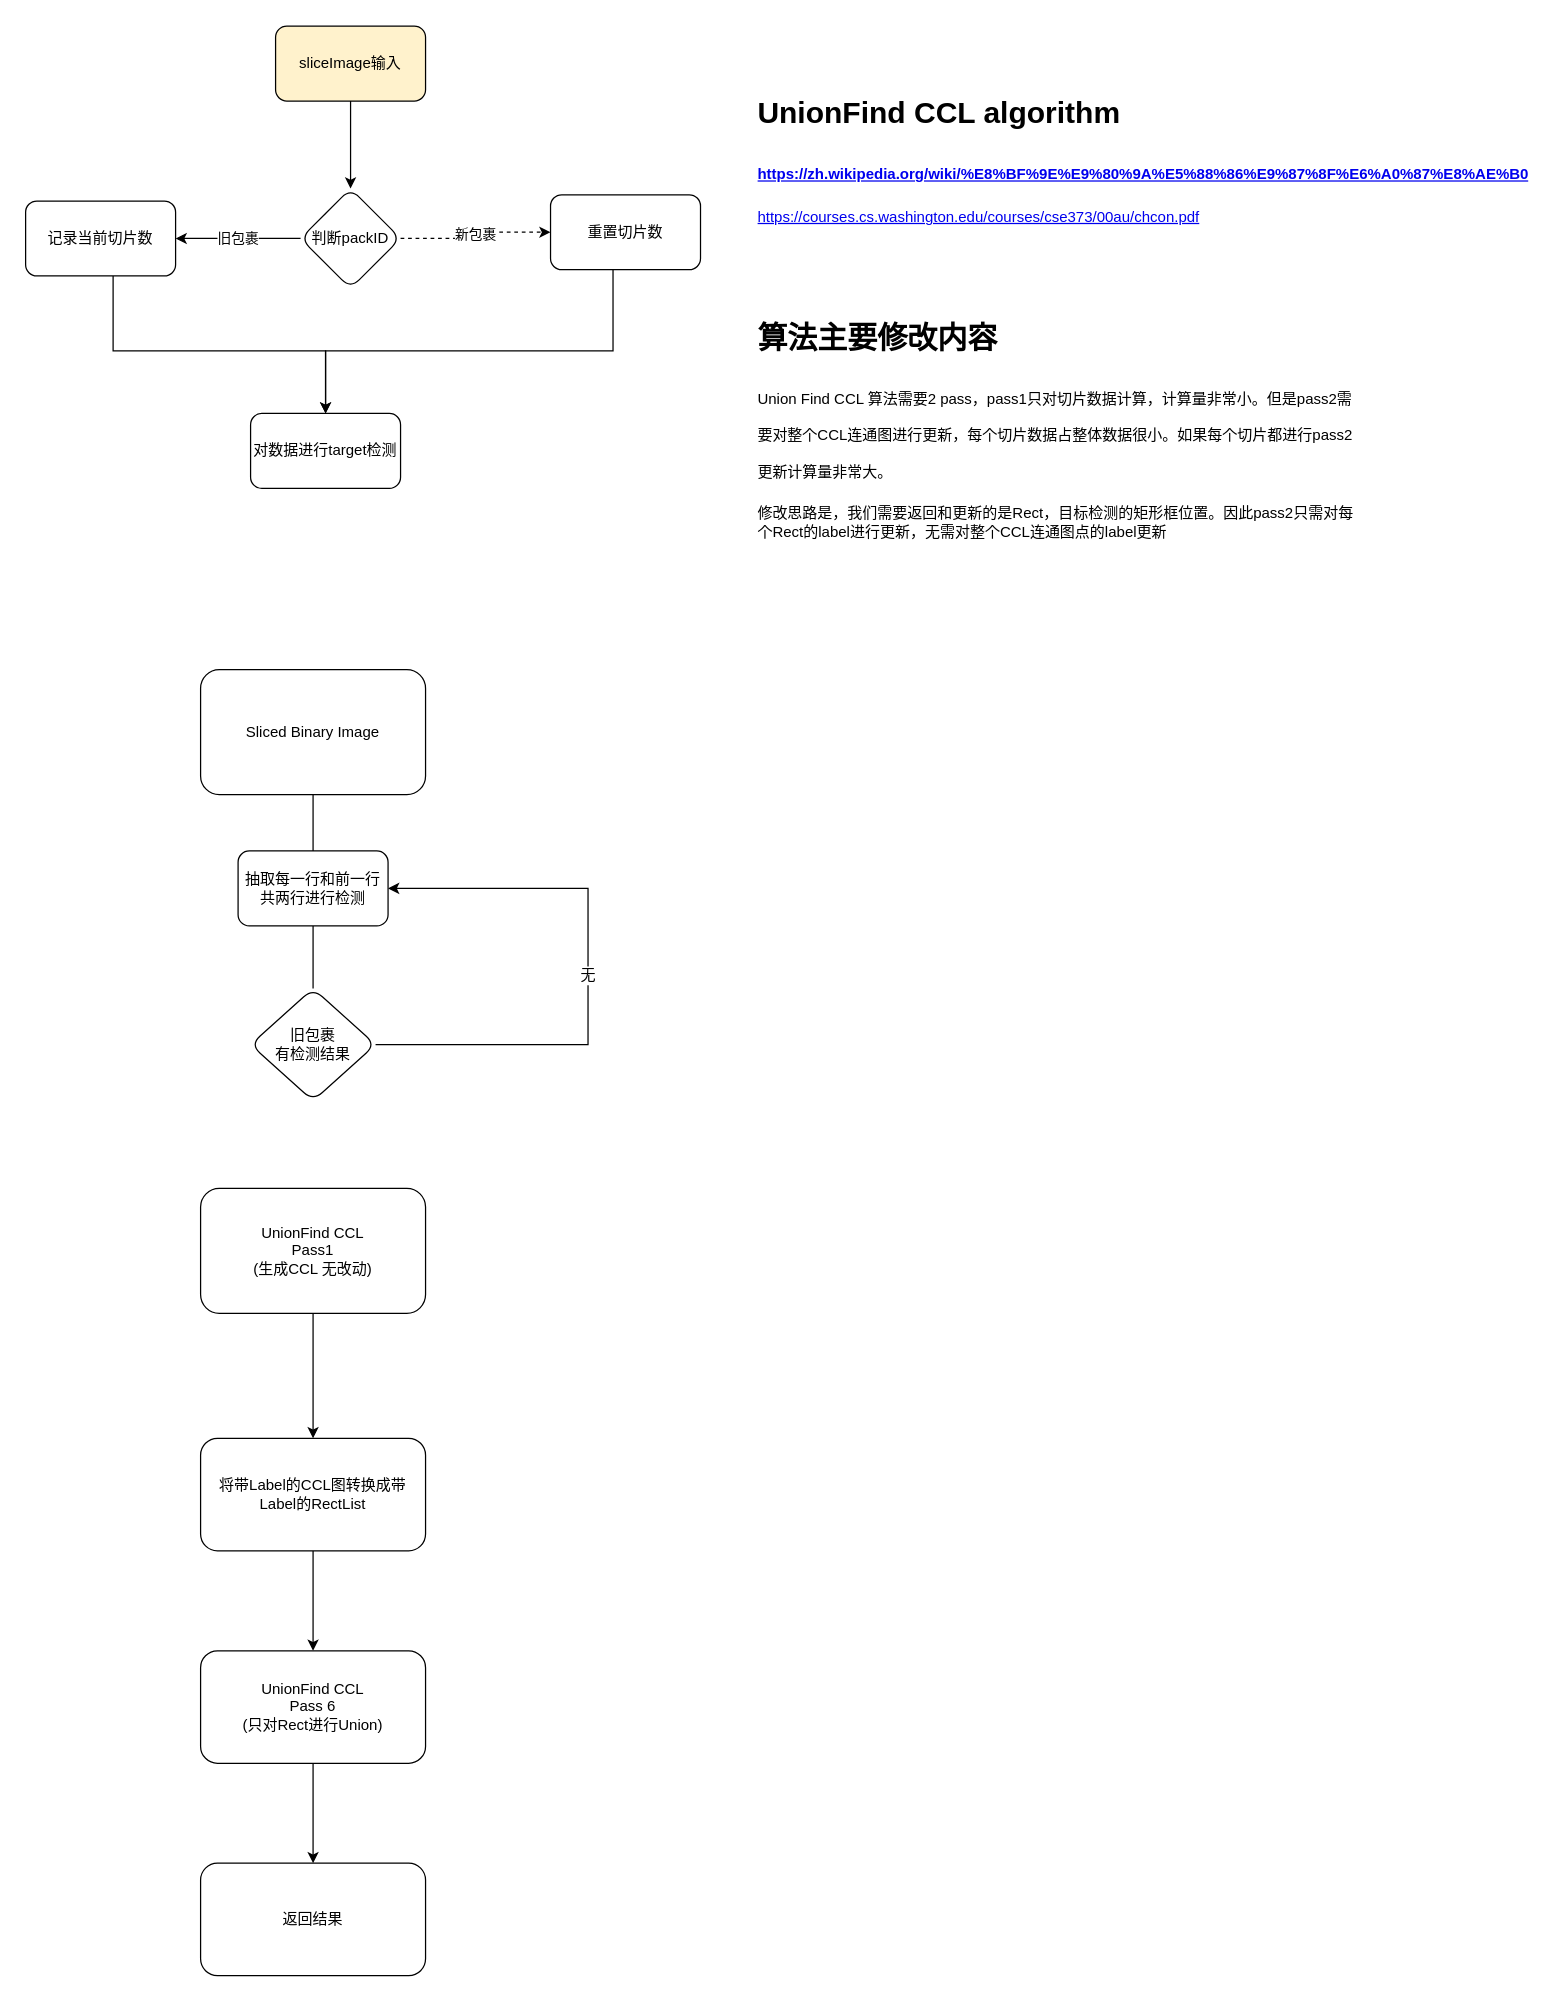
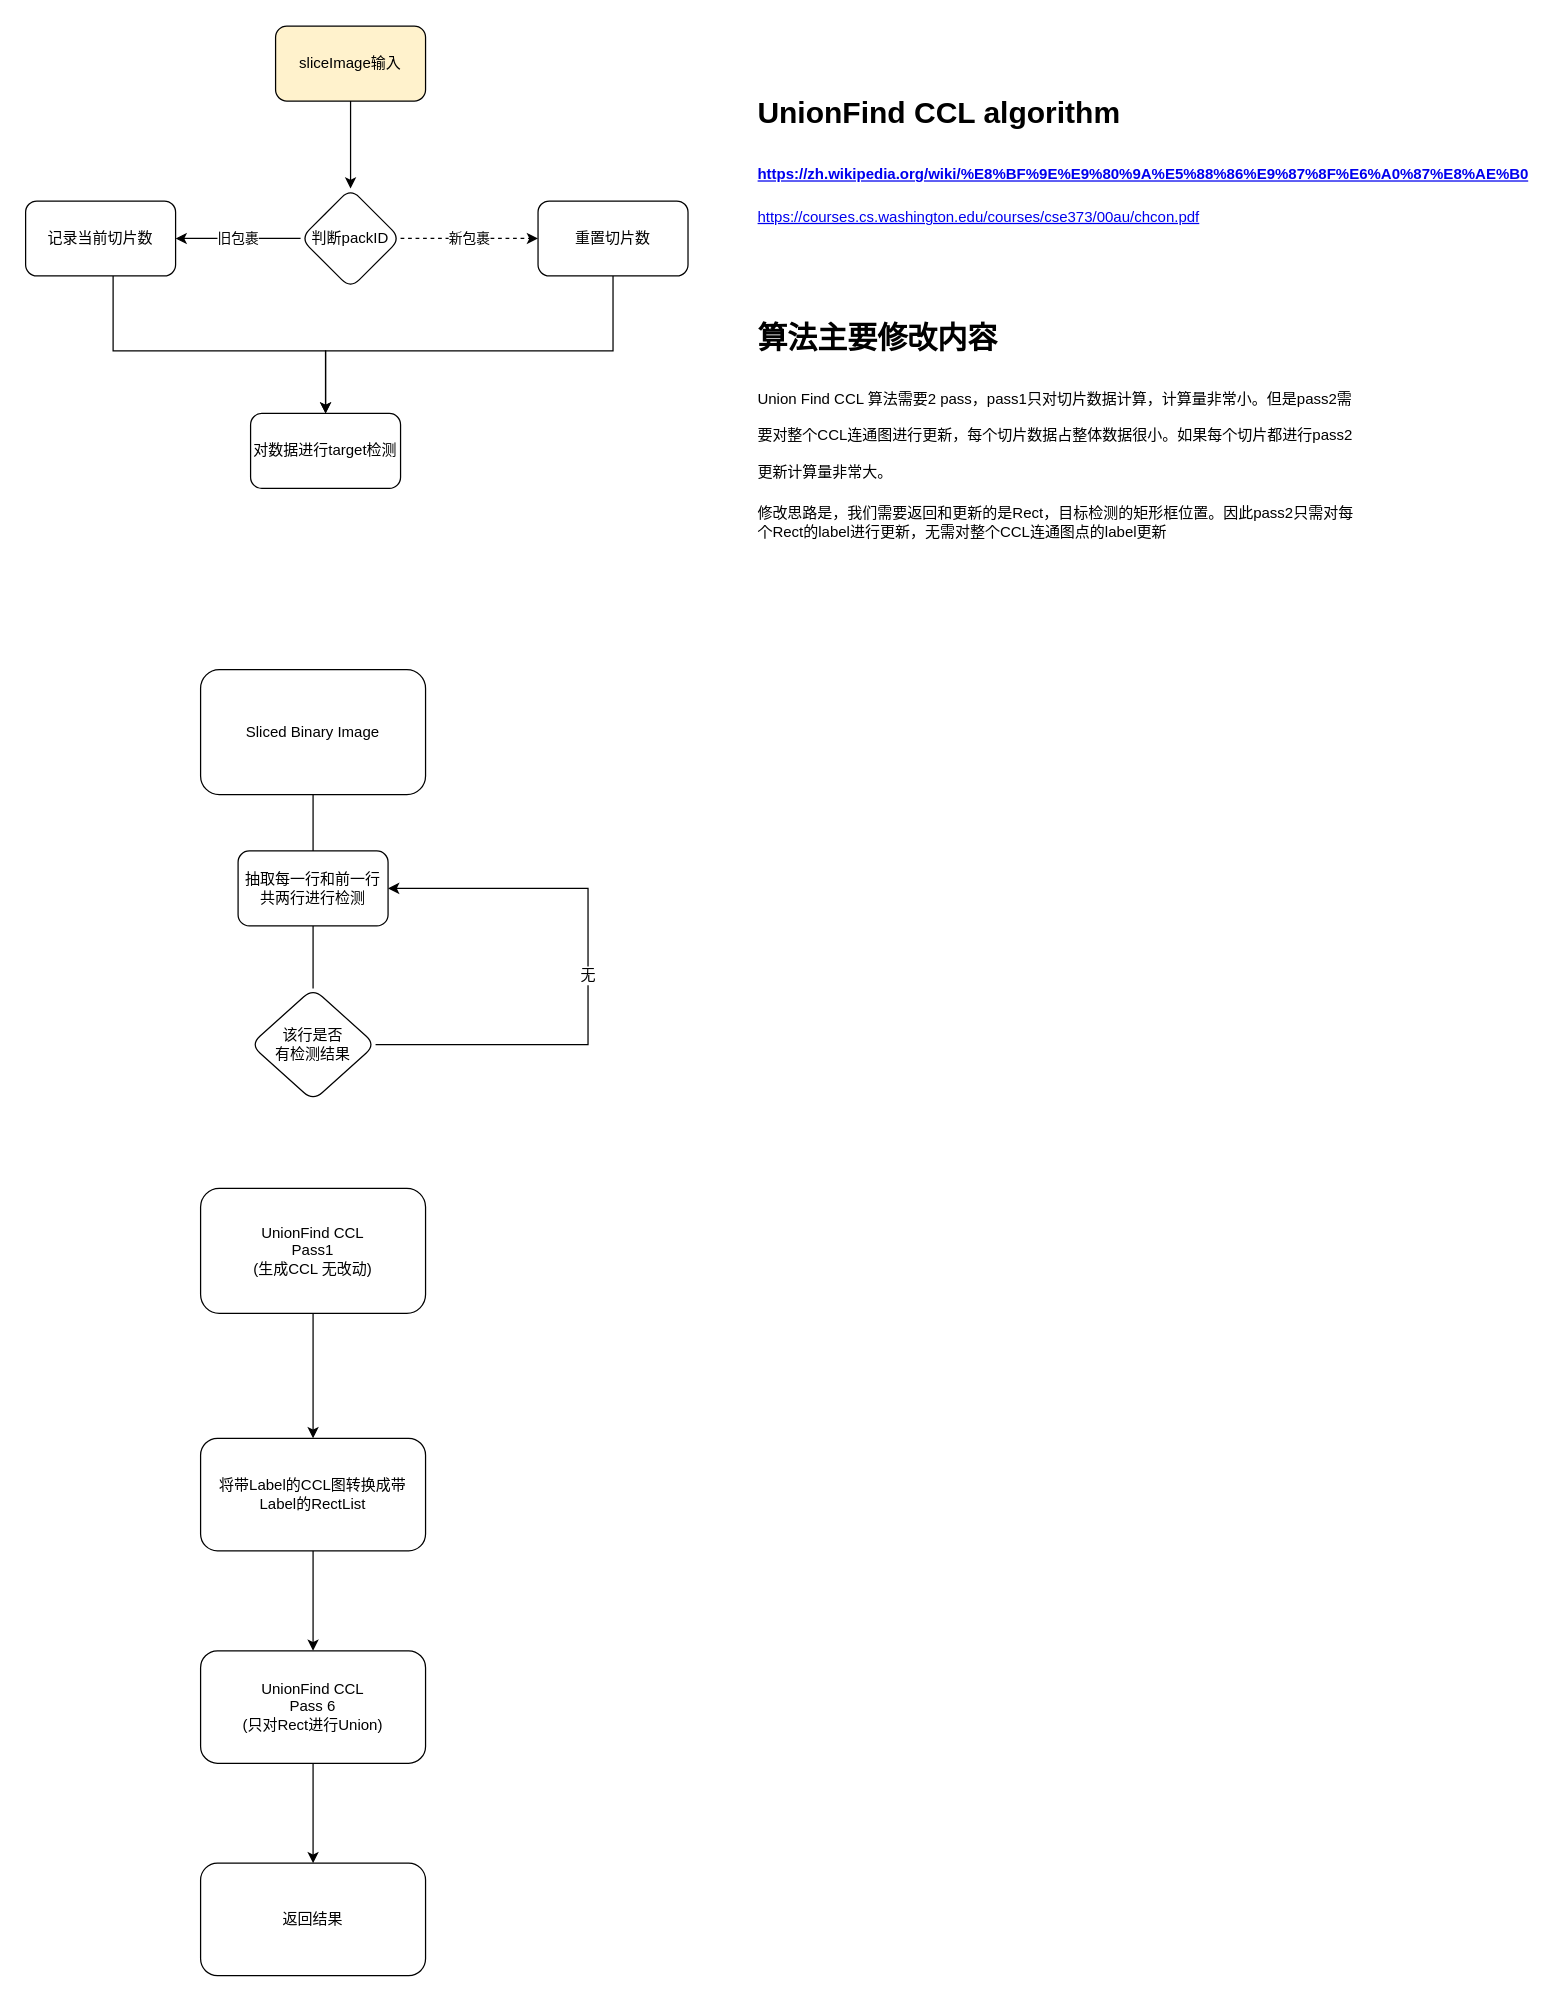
(626, 232) -> (613, 238)
(313, 1044) -> (313, 1044)
